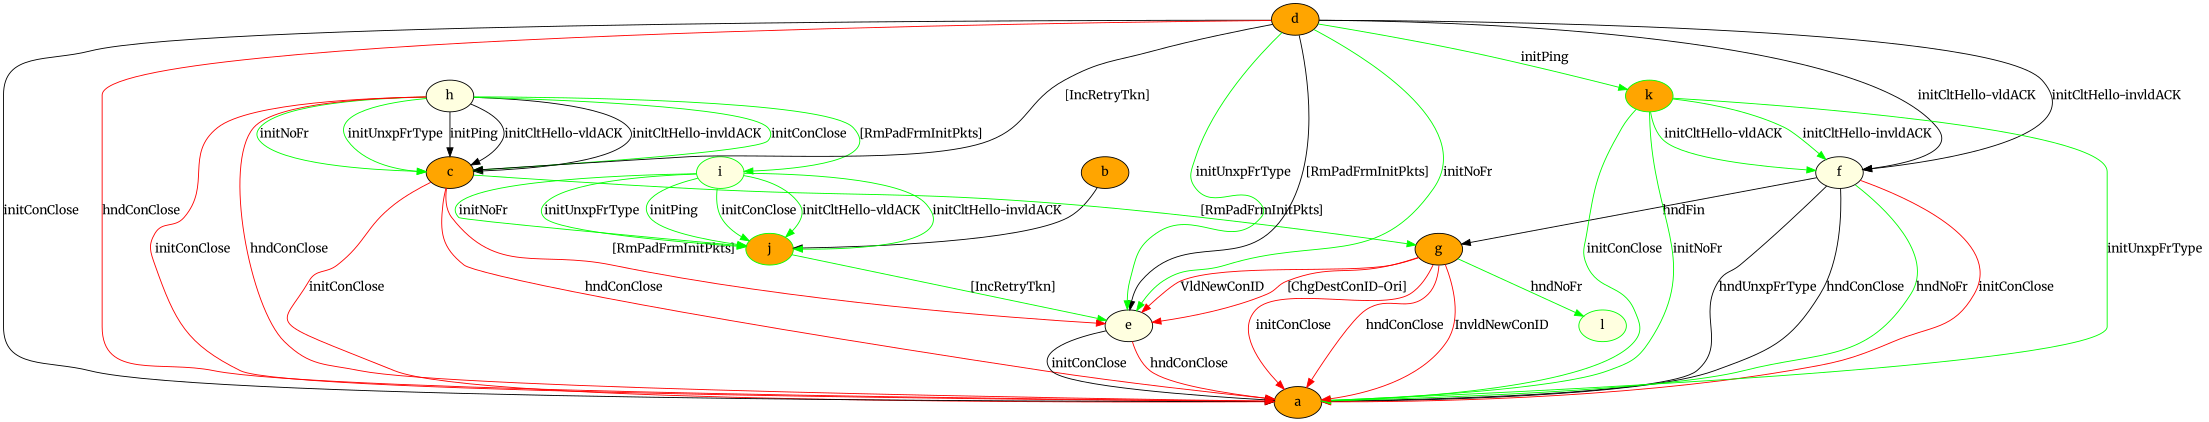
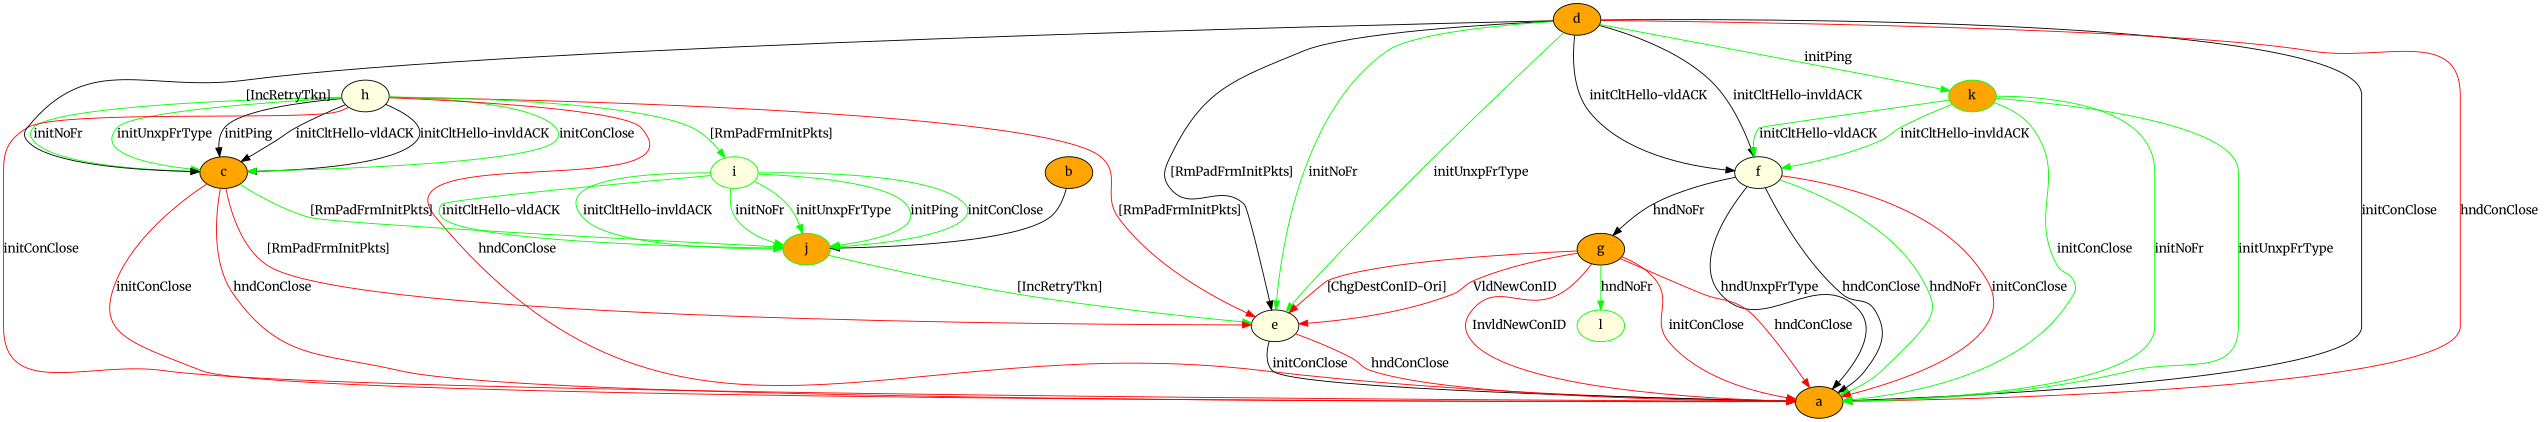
none -> (861, 116)
(941, 197) -> (435, 228)
(1685, 211) -> (1680, 211)
